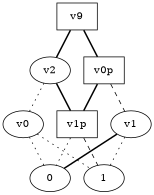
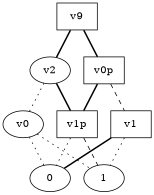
(131, 124) -> (131, 124)
